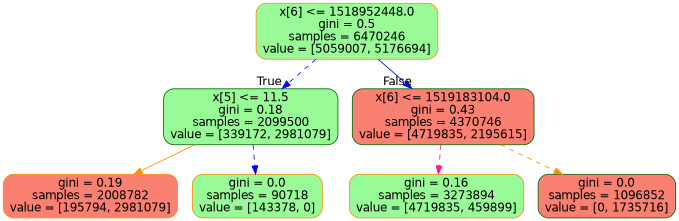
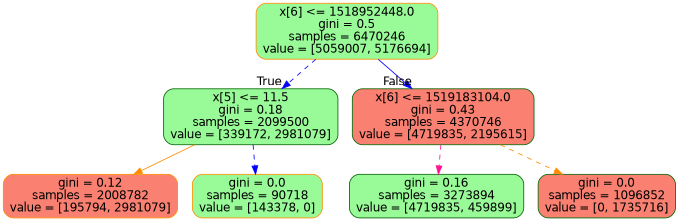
(90, 196) -> (90, 196)
(437, 196) -> (437, 196)
